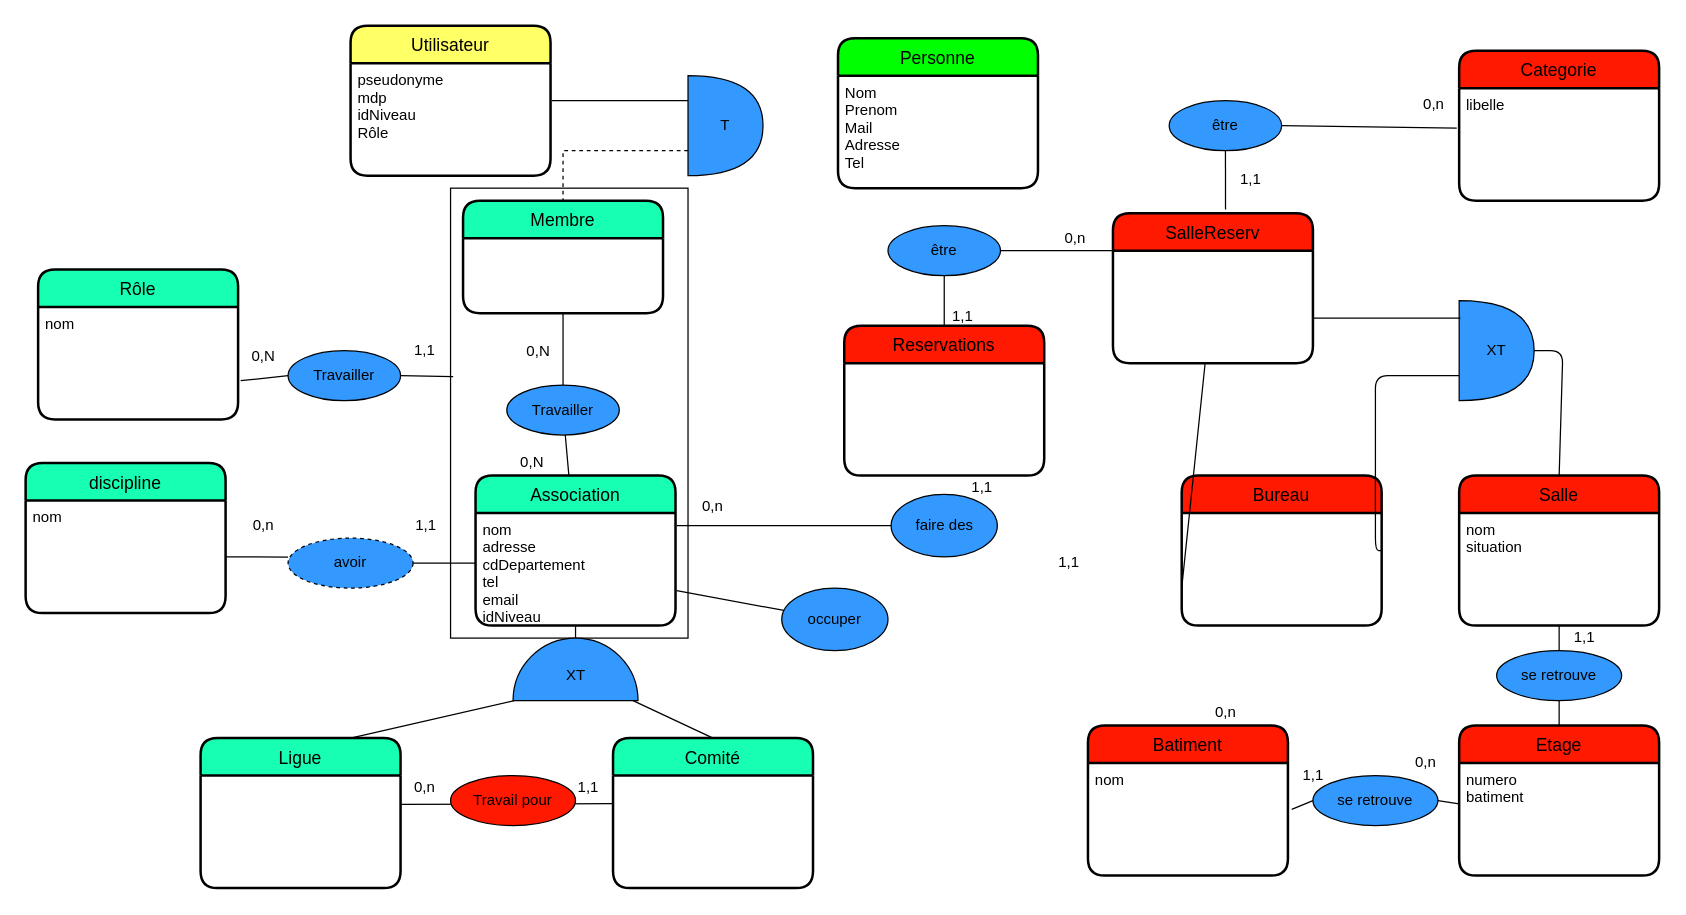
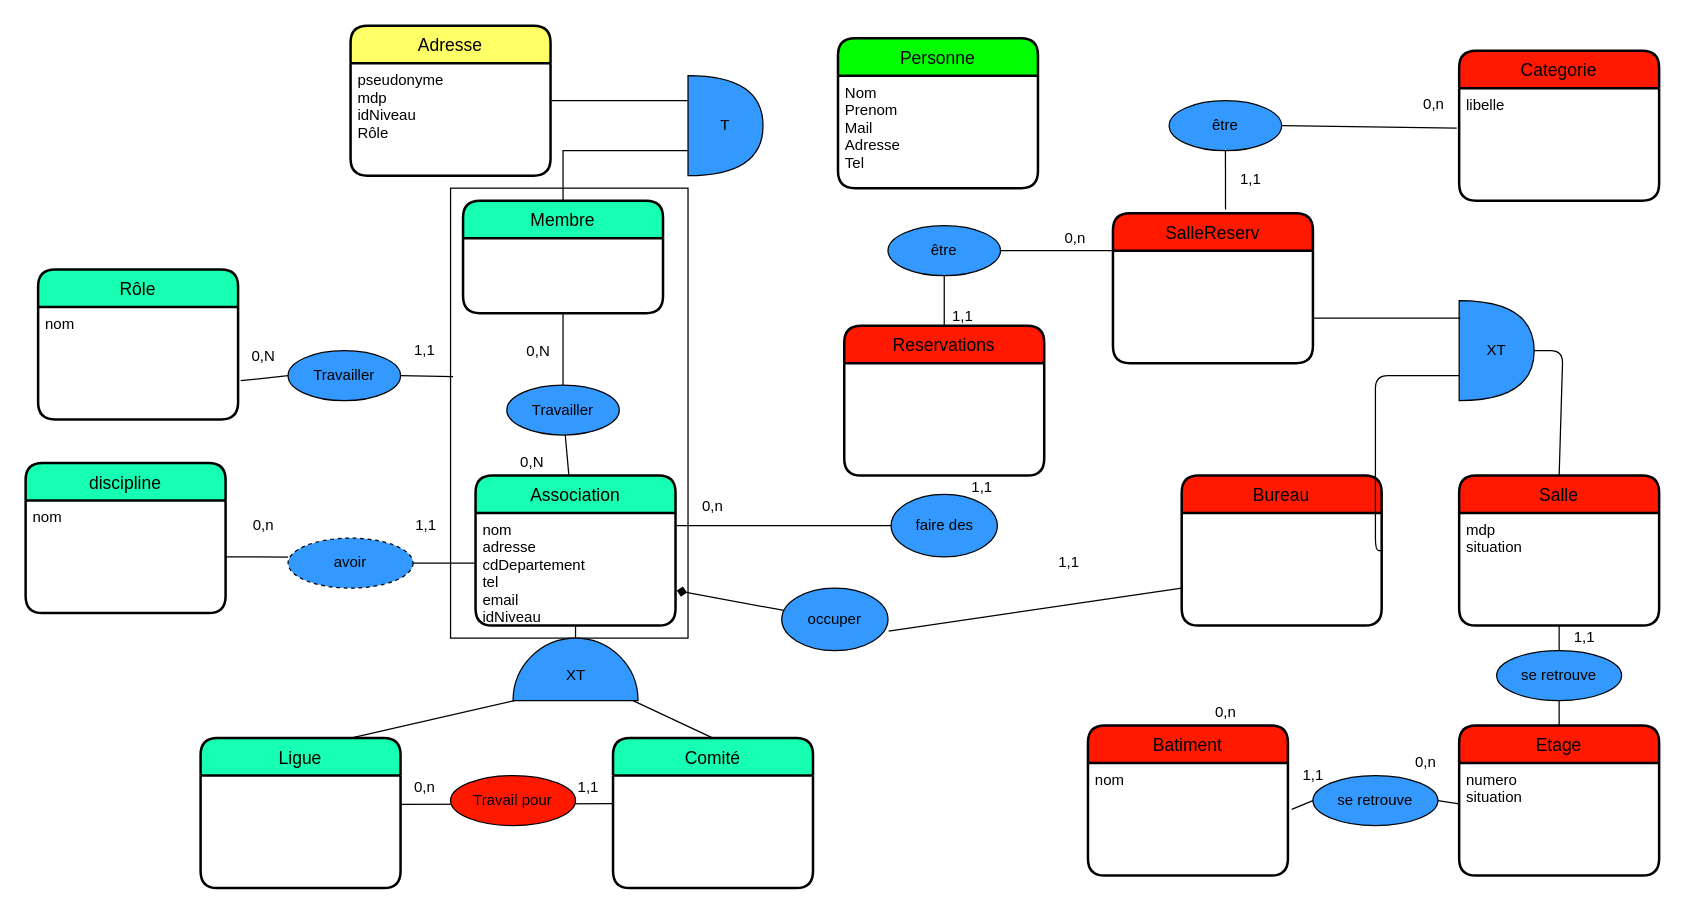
(450, 45) -> (450, 45)
(600, 151) -> (600, 151)
(1194, 470) -> (1034, 610)
(1479, 530) -> (1479, 530)
(682, 592) -> (687, 593)
(1491, 780) -> (1491, 780)
